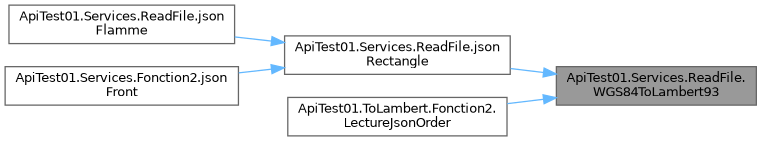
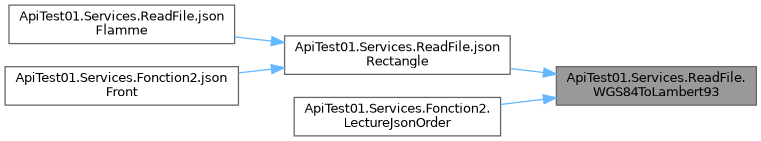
(397, 117) -> (397, 117)
